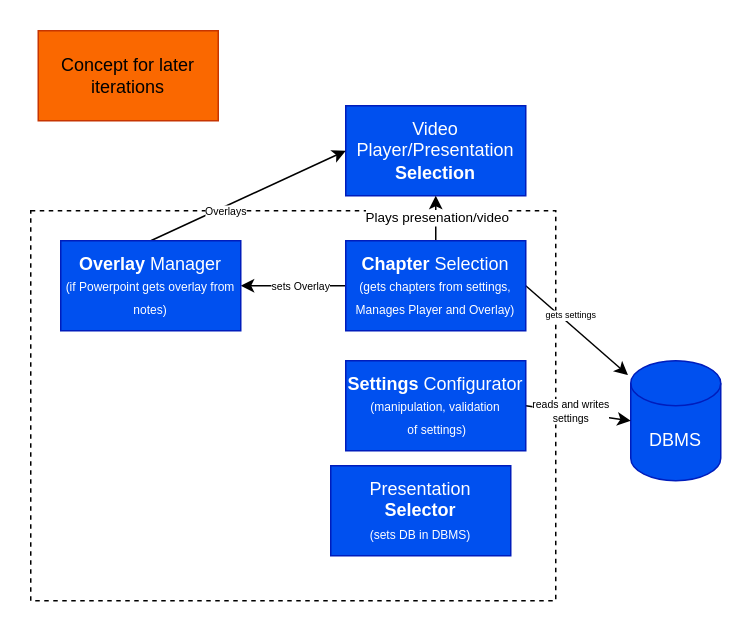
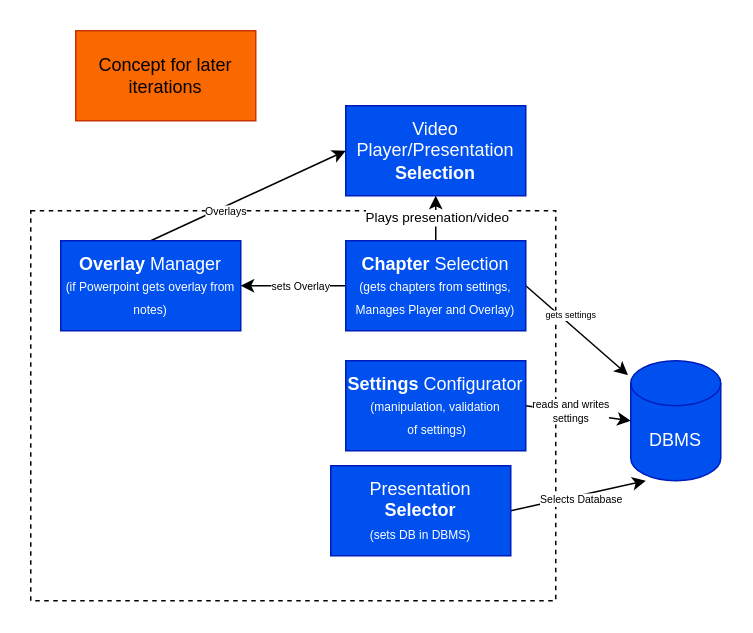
(128, 76) -> (166, 76)
none -> (574, 497)
